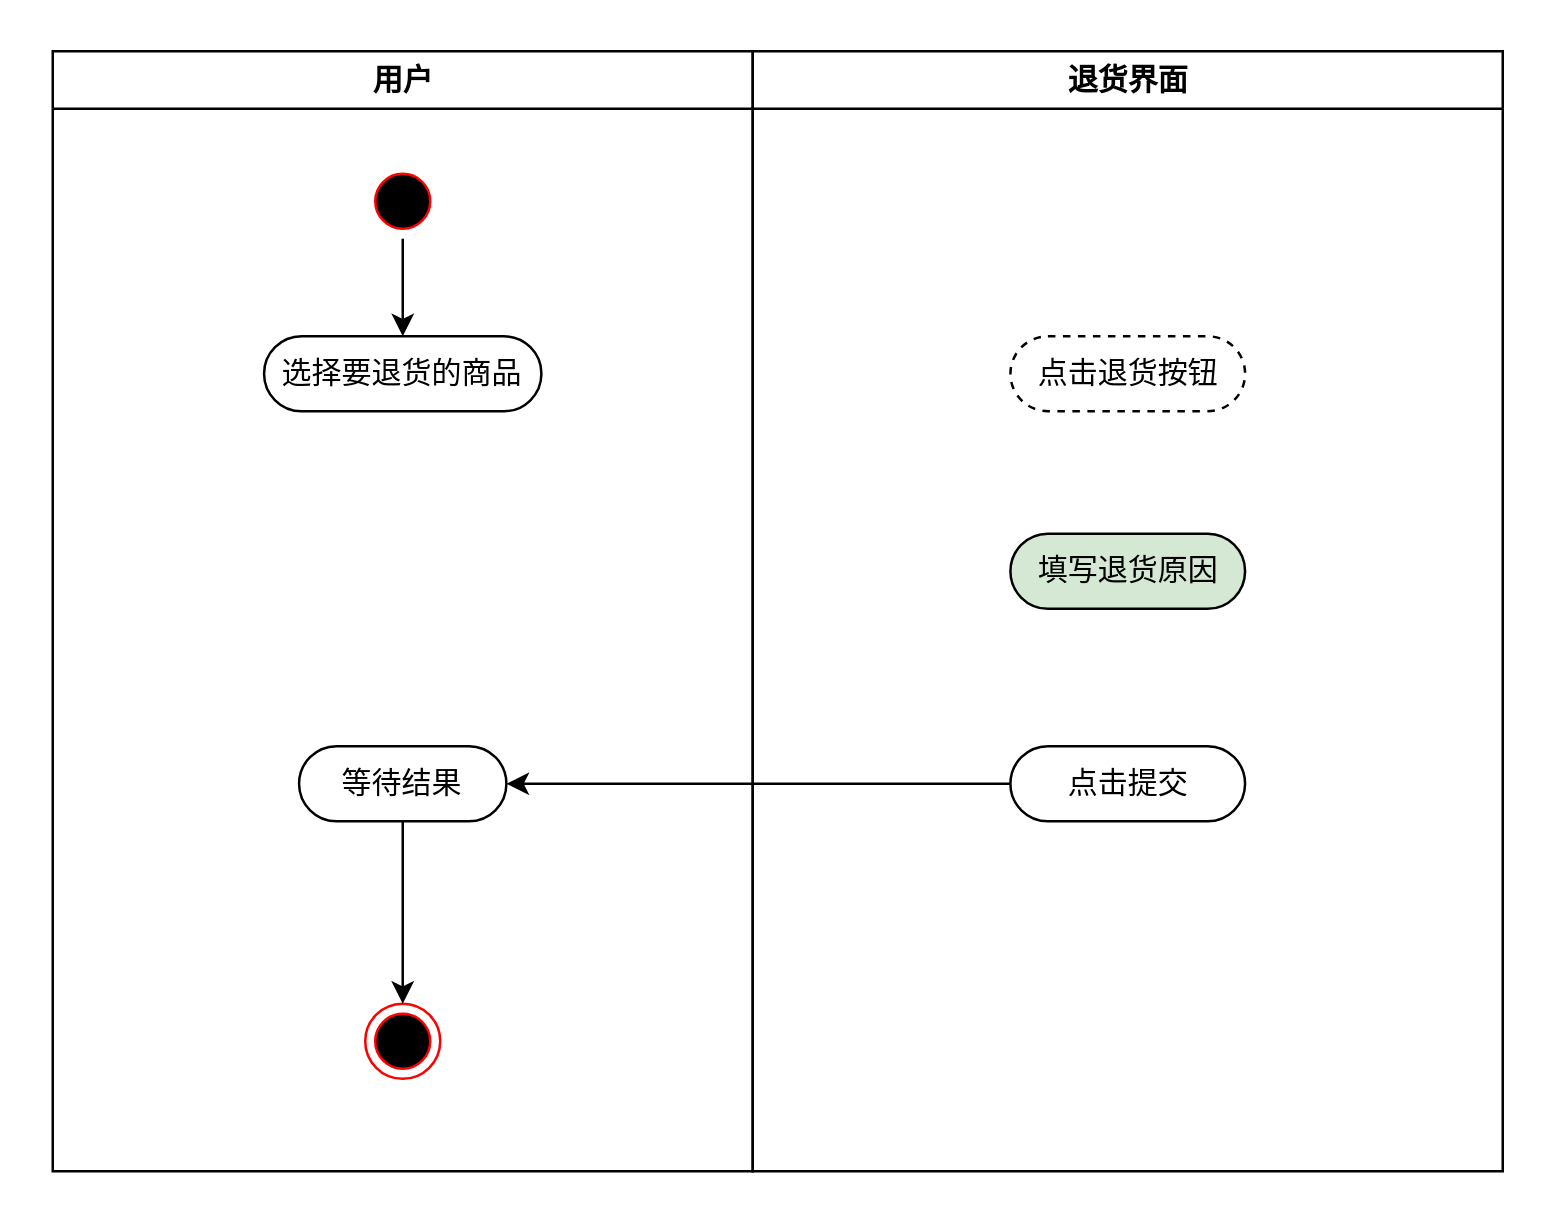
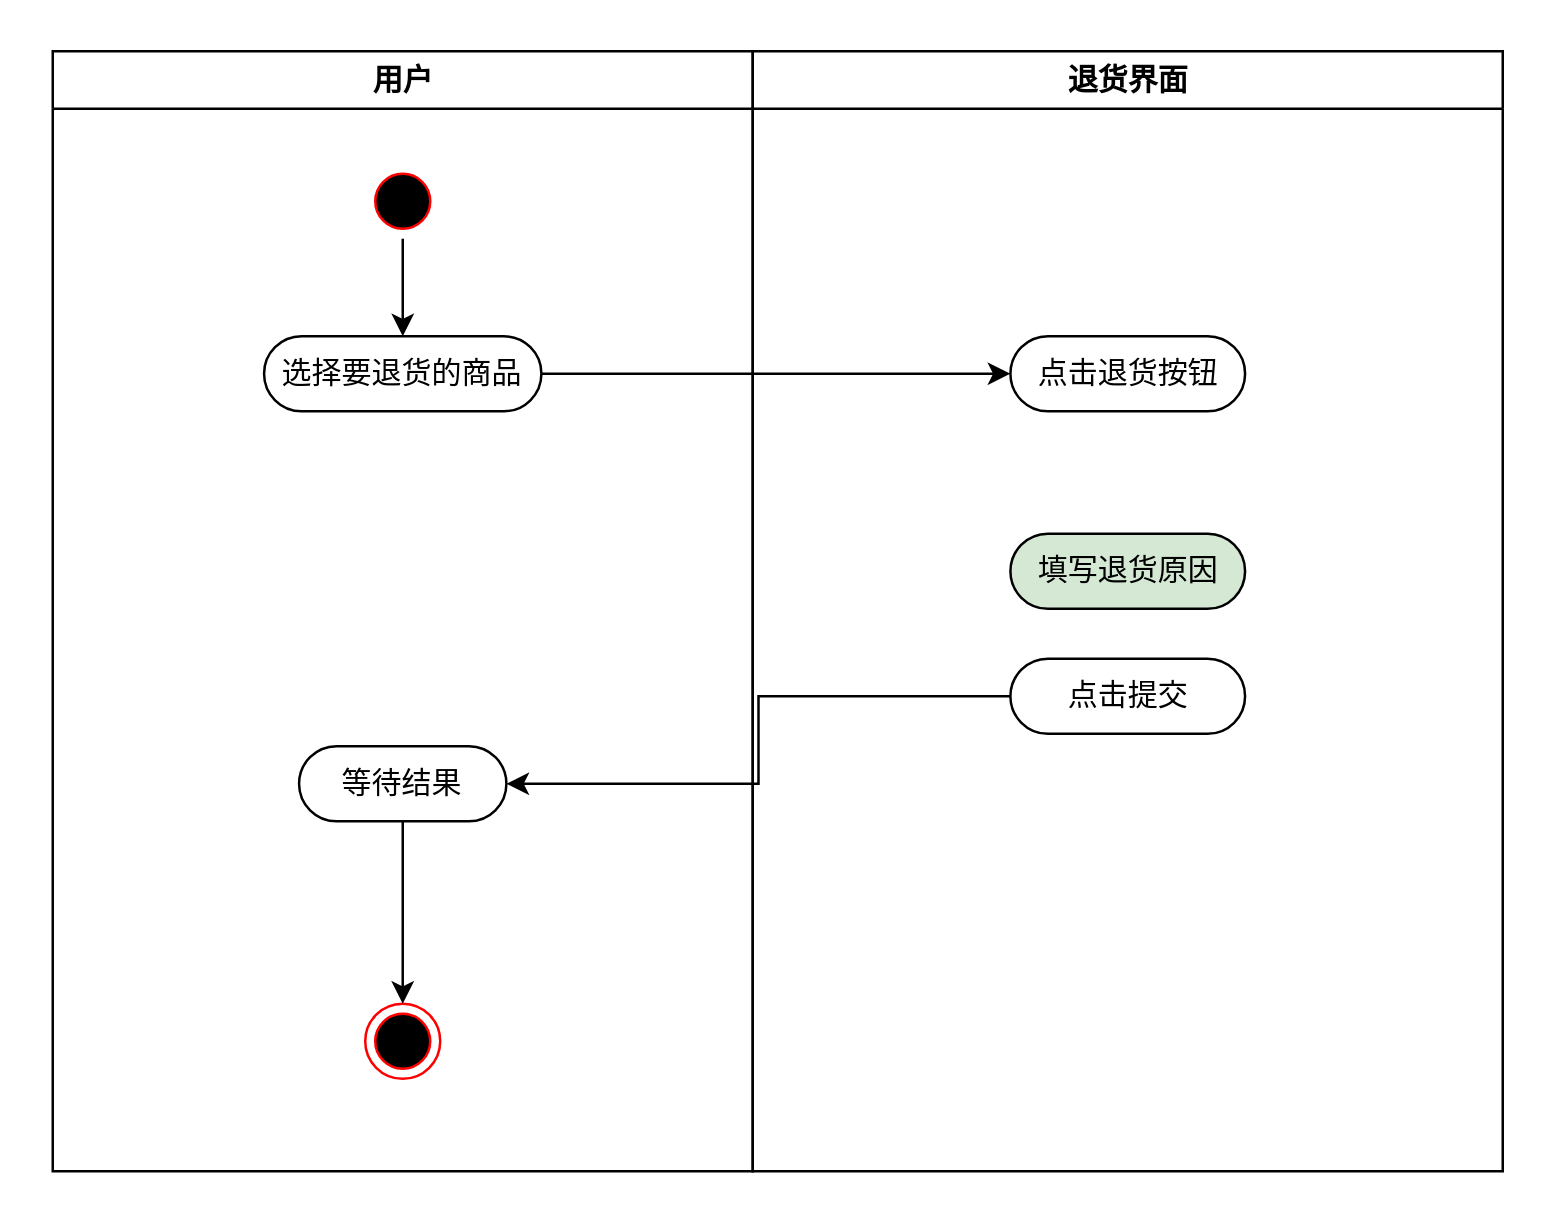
none -> (875, 374)
(1128, 374) -> (1128, 374)
(1127, 784) -> (1127, 696)
